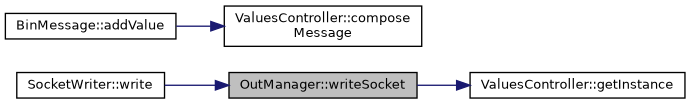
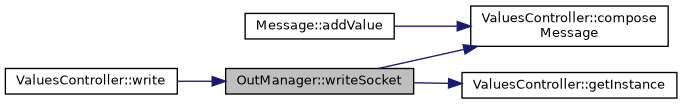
(91, 26) -> (320, 26)
none -> (421, 59)
(91, 85) -> (91, 81)
